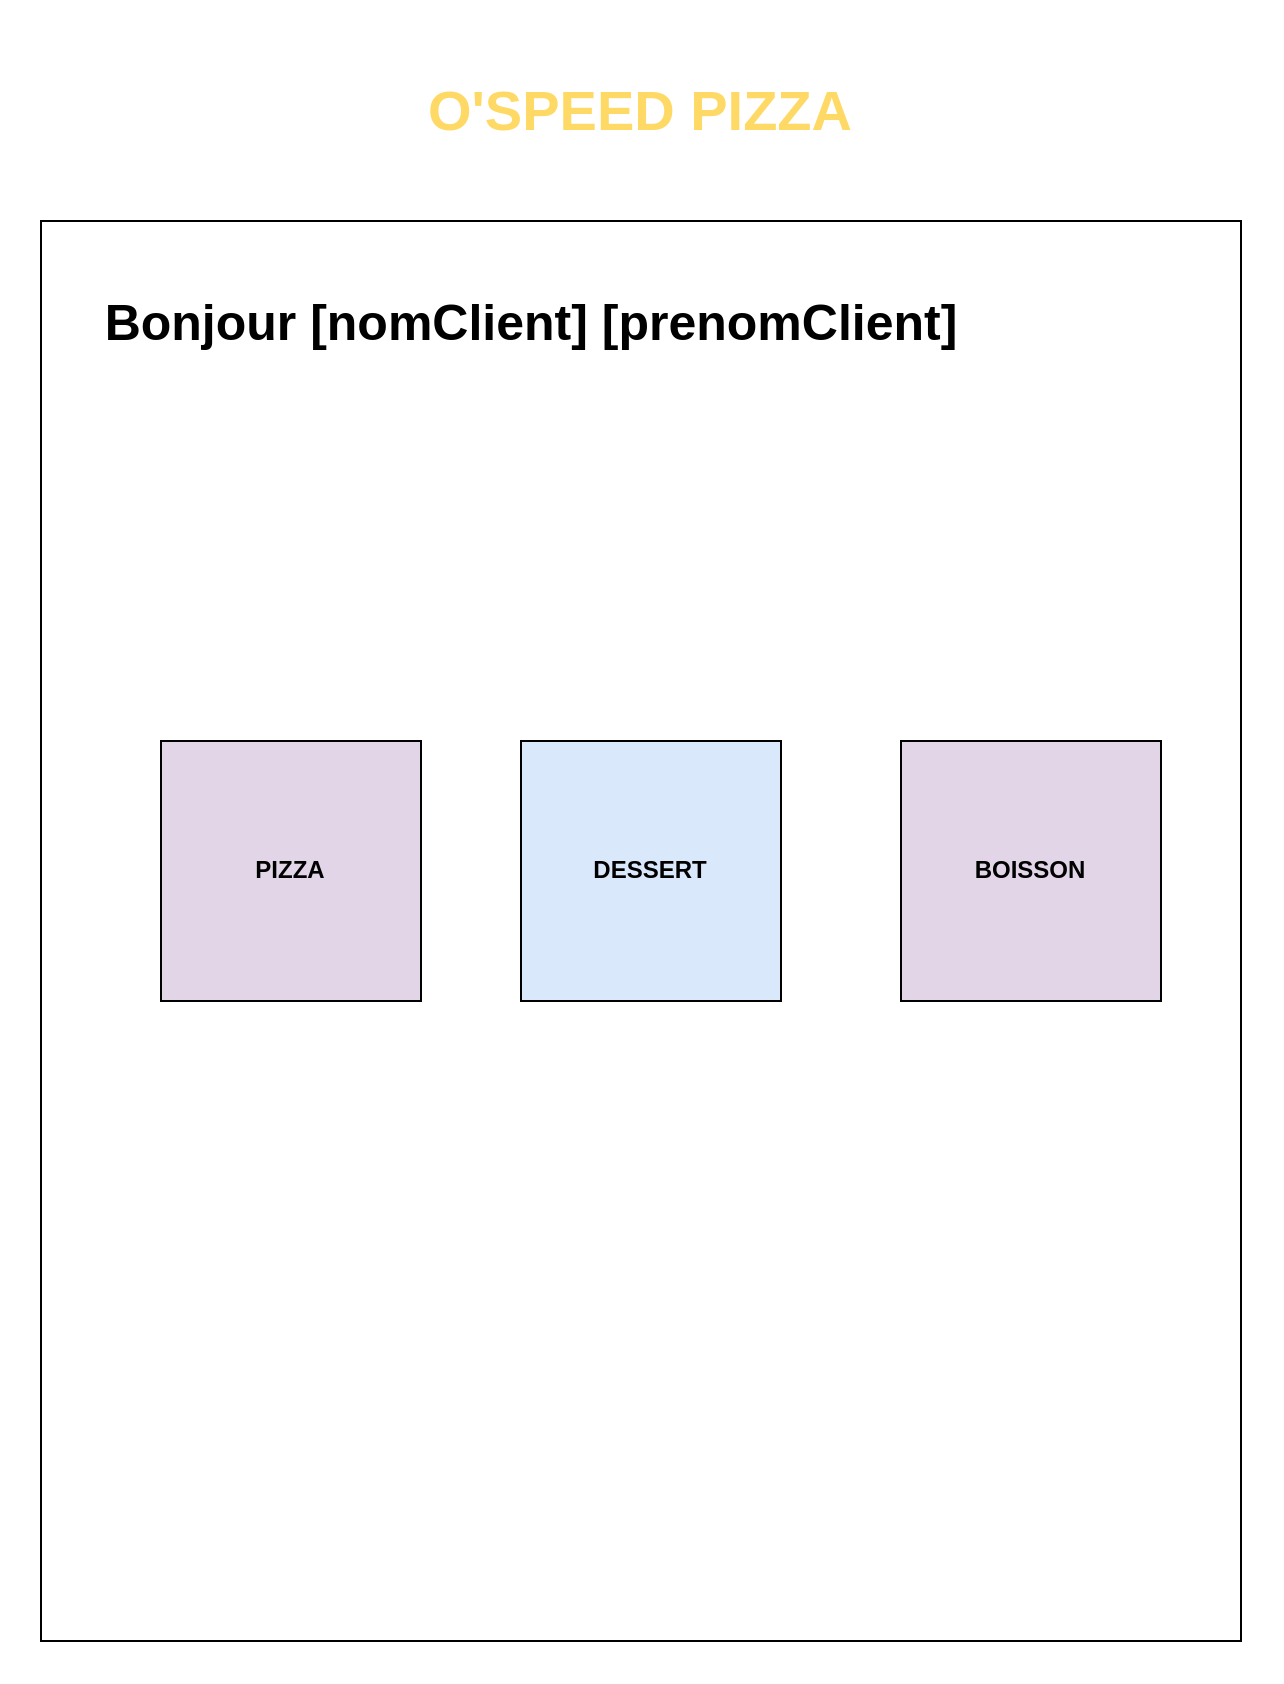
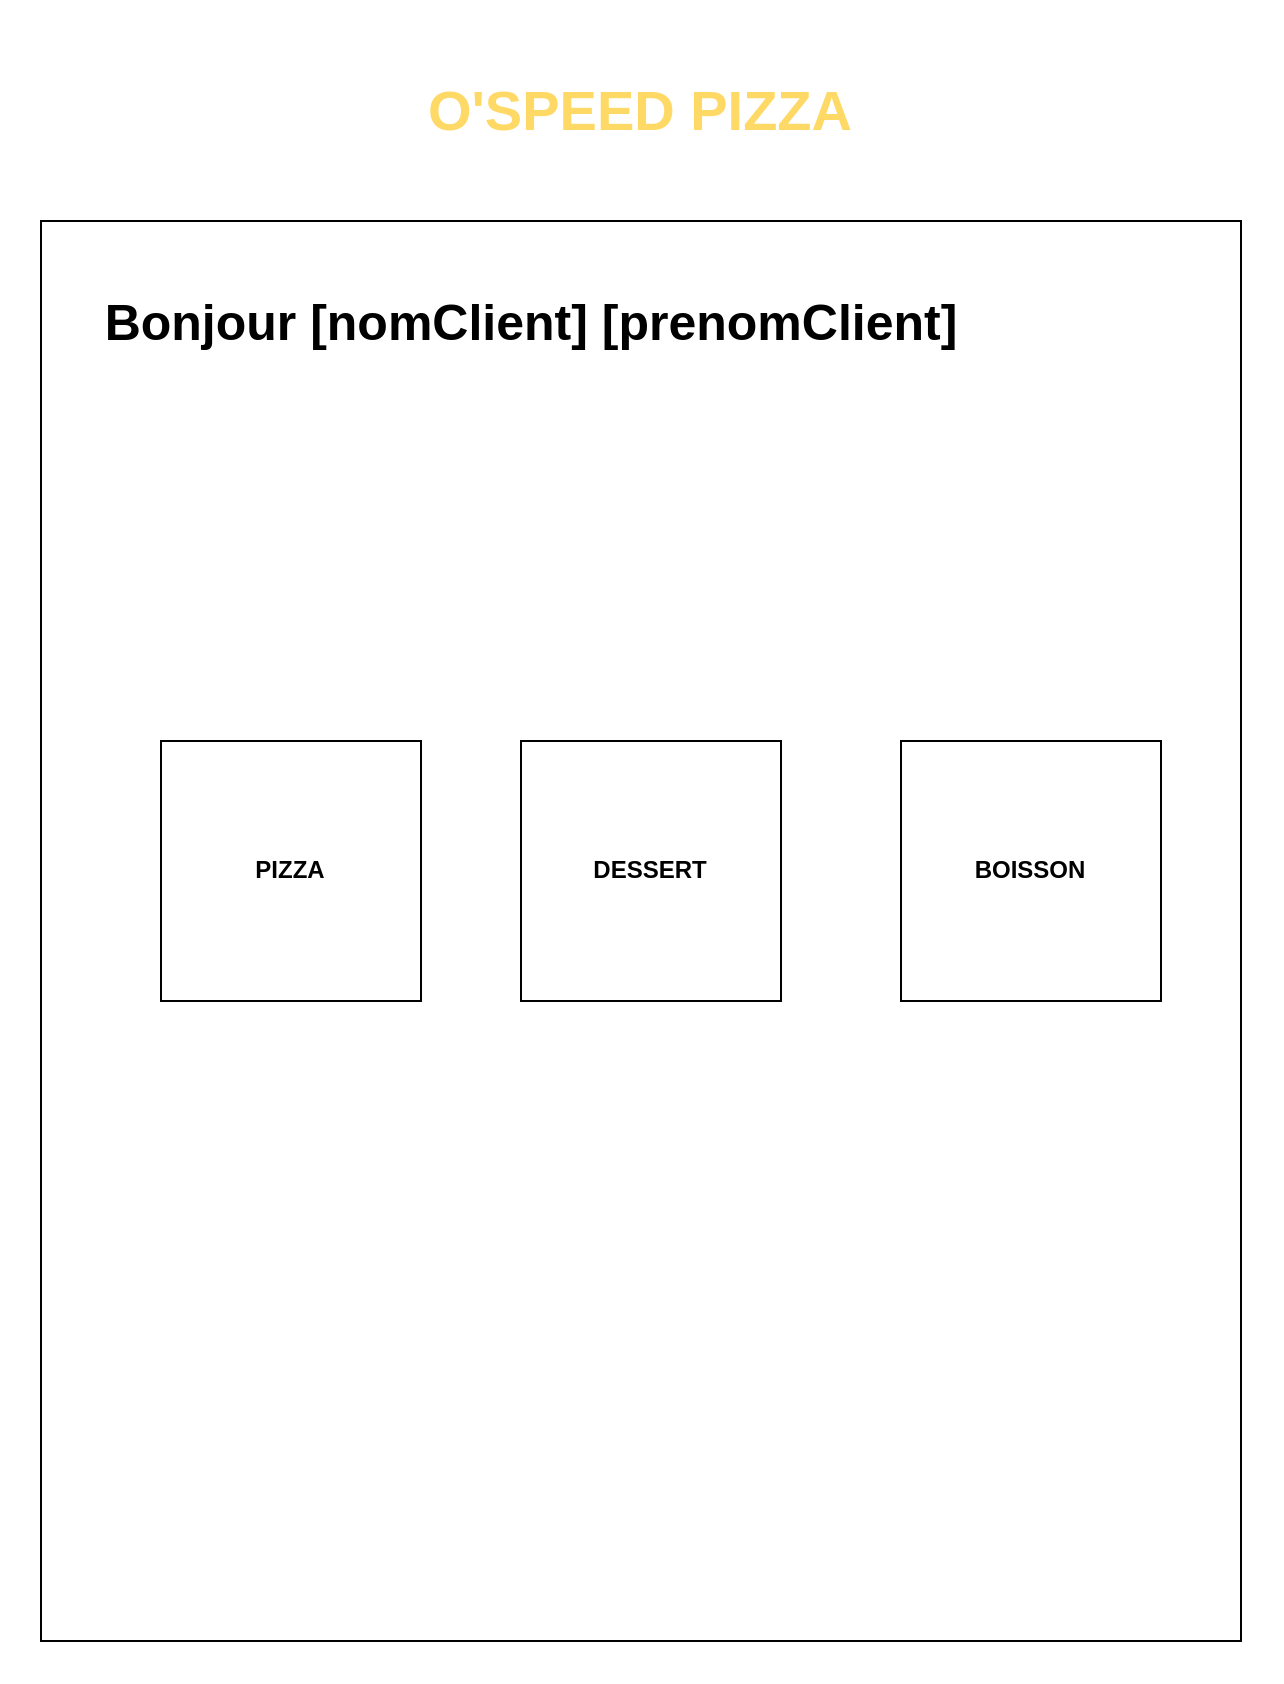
(291, 871) -> (291, 871)
(651, 871) -> (651, 871)
(1031, 871) -> (1031, 871)
